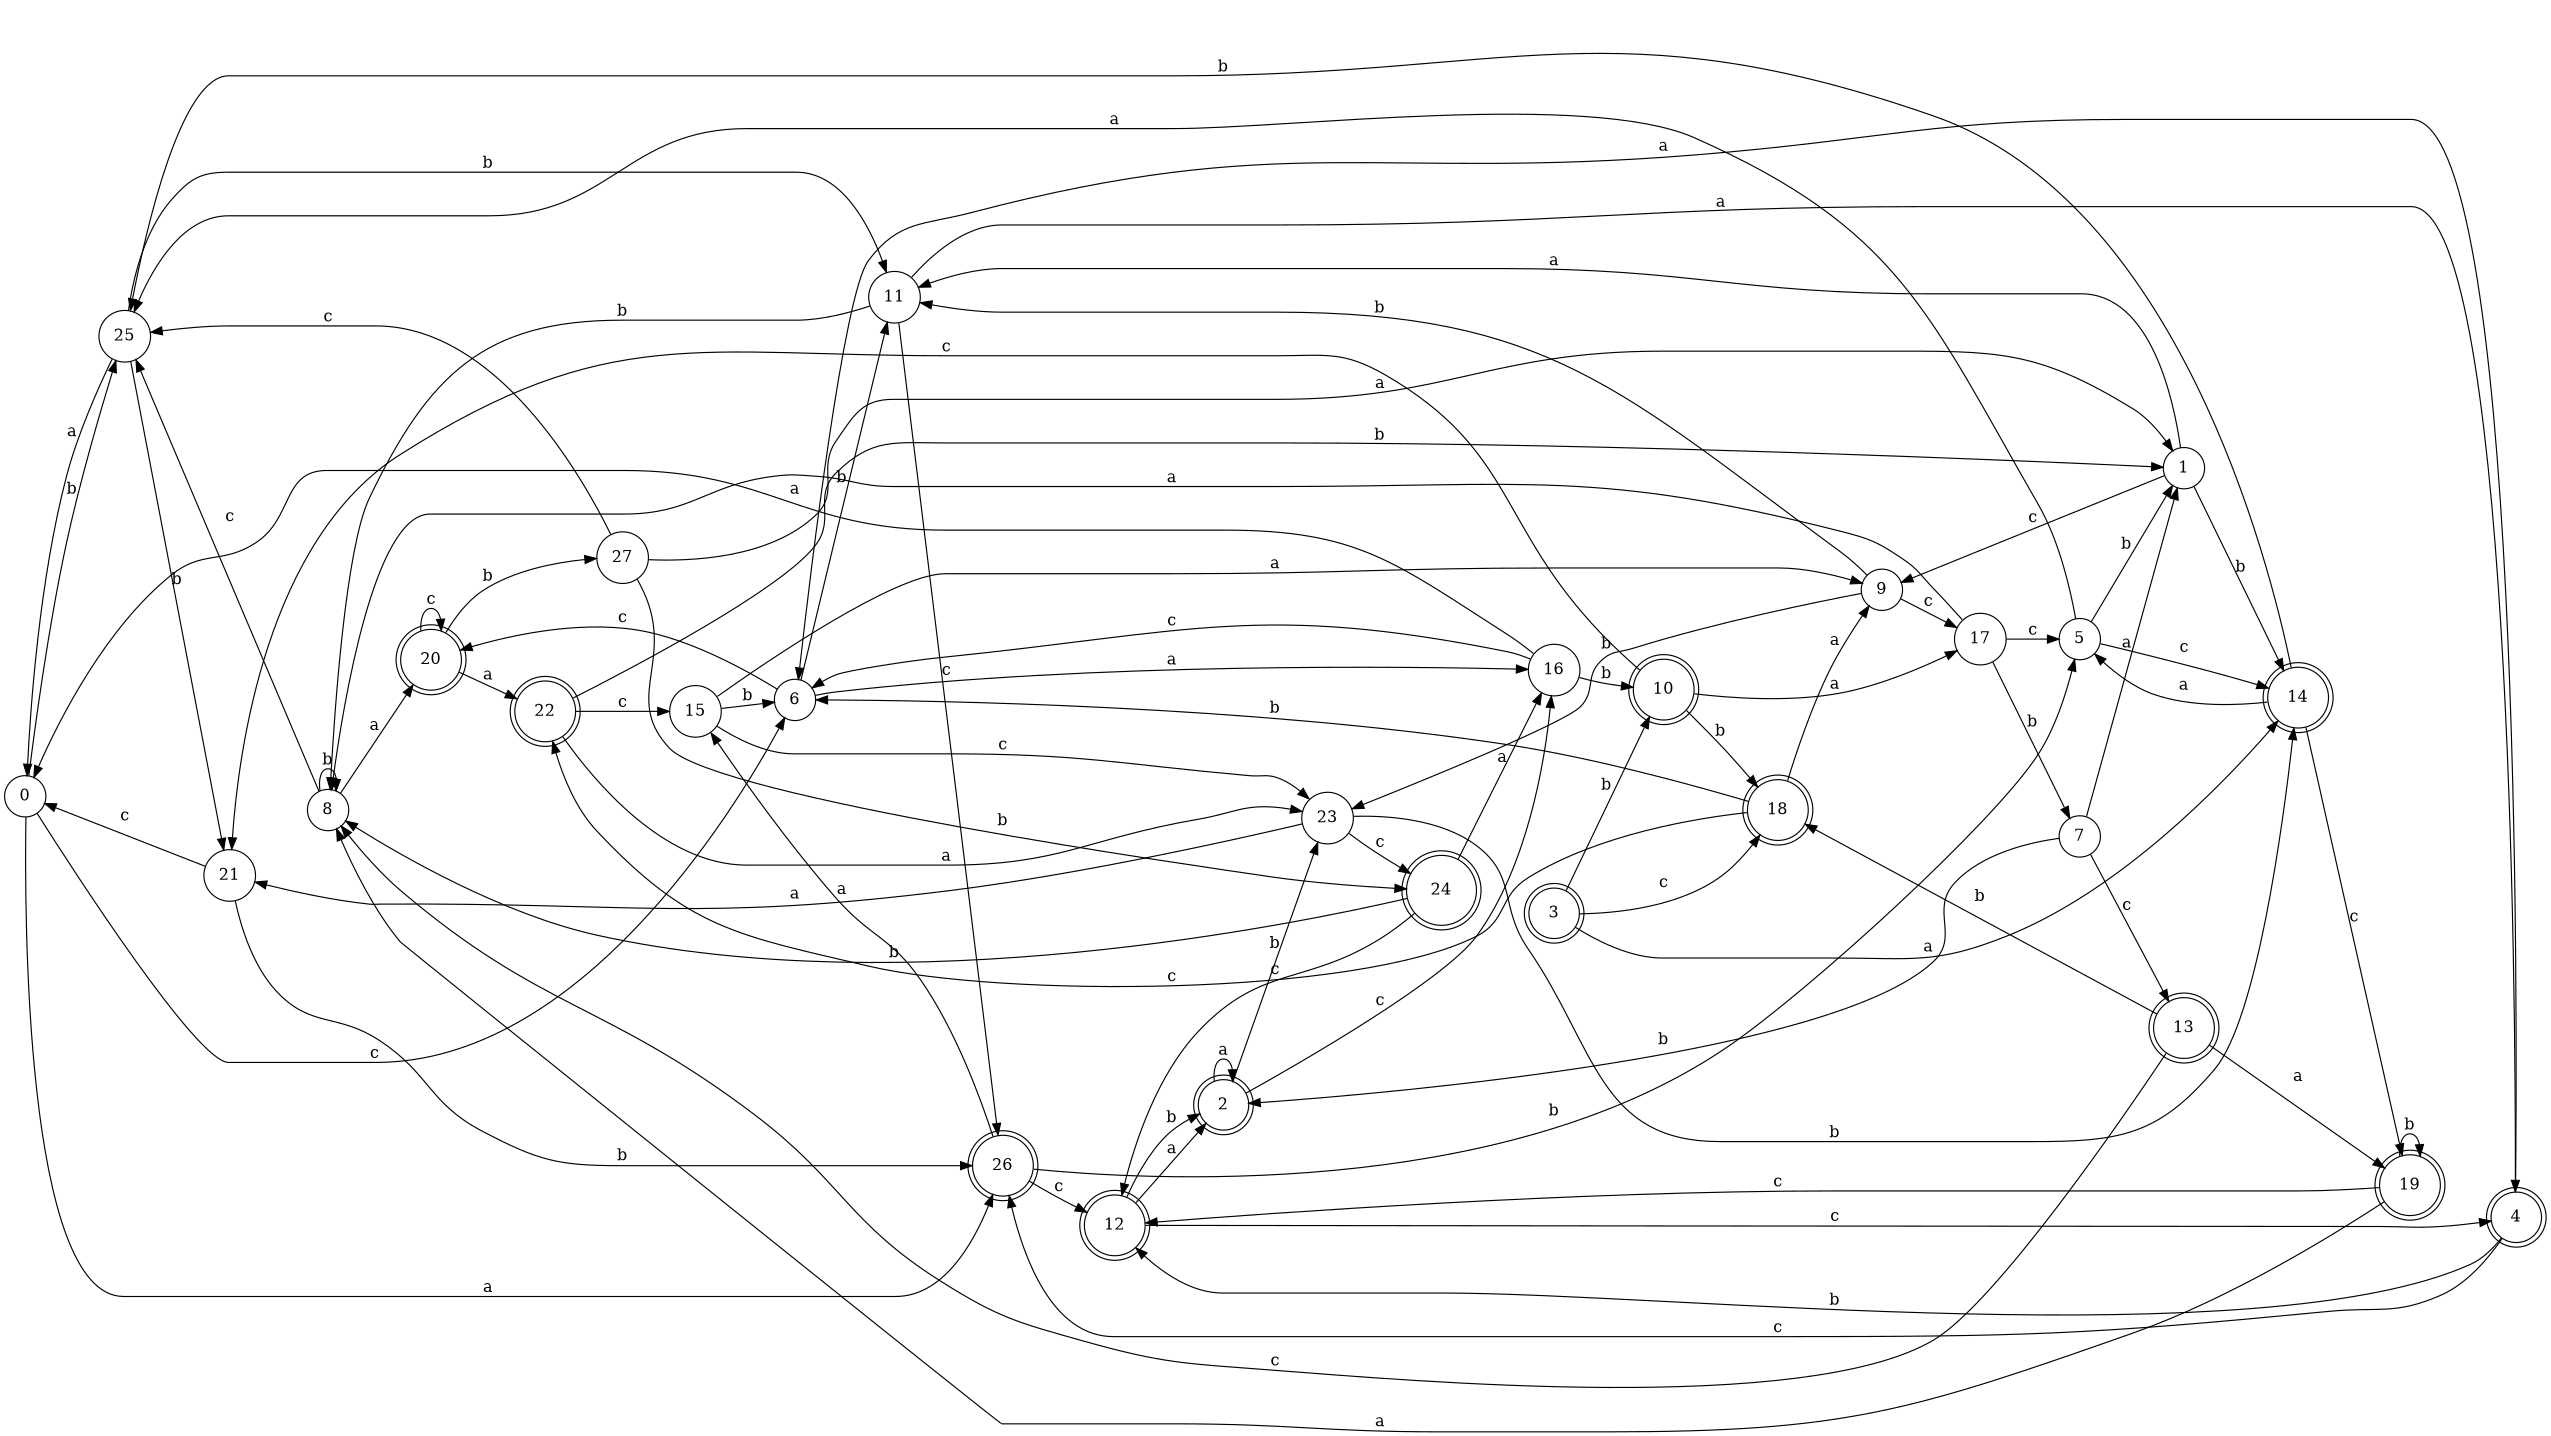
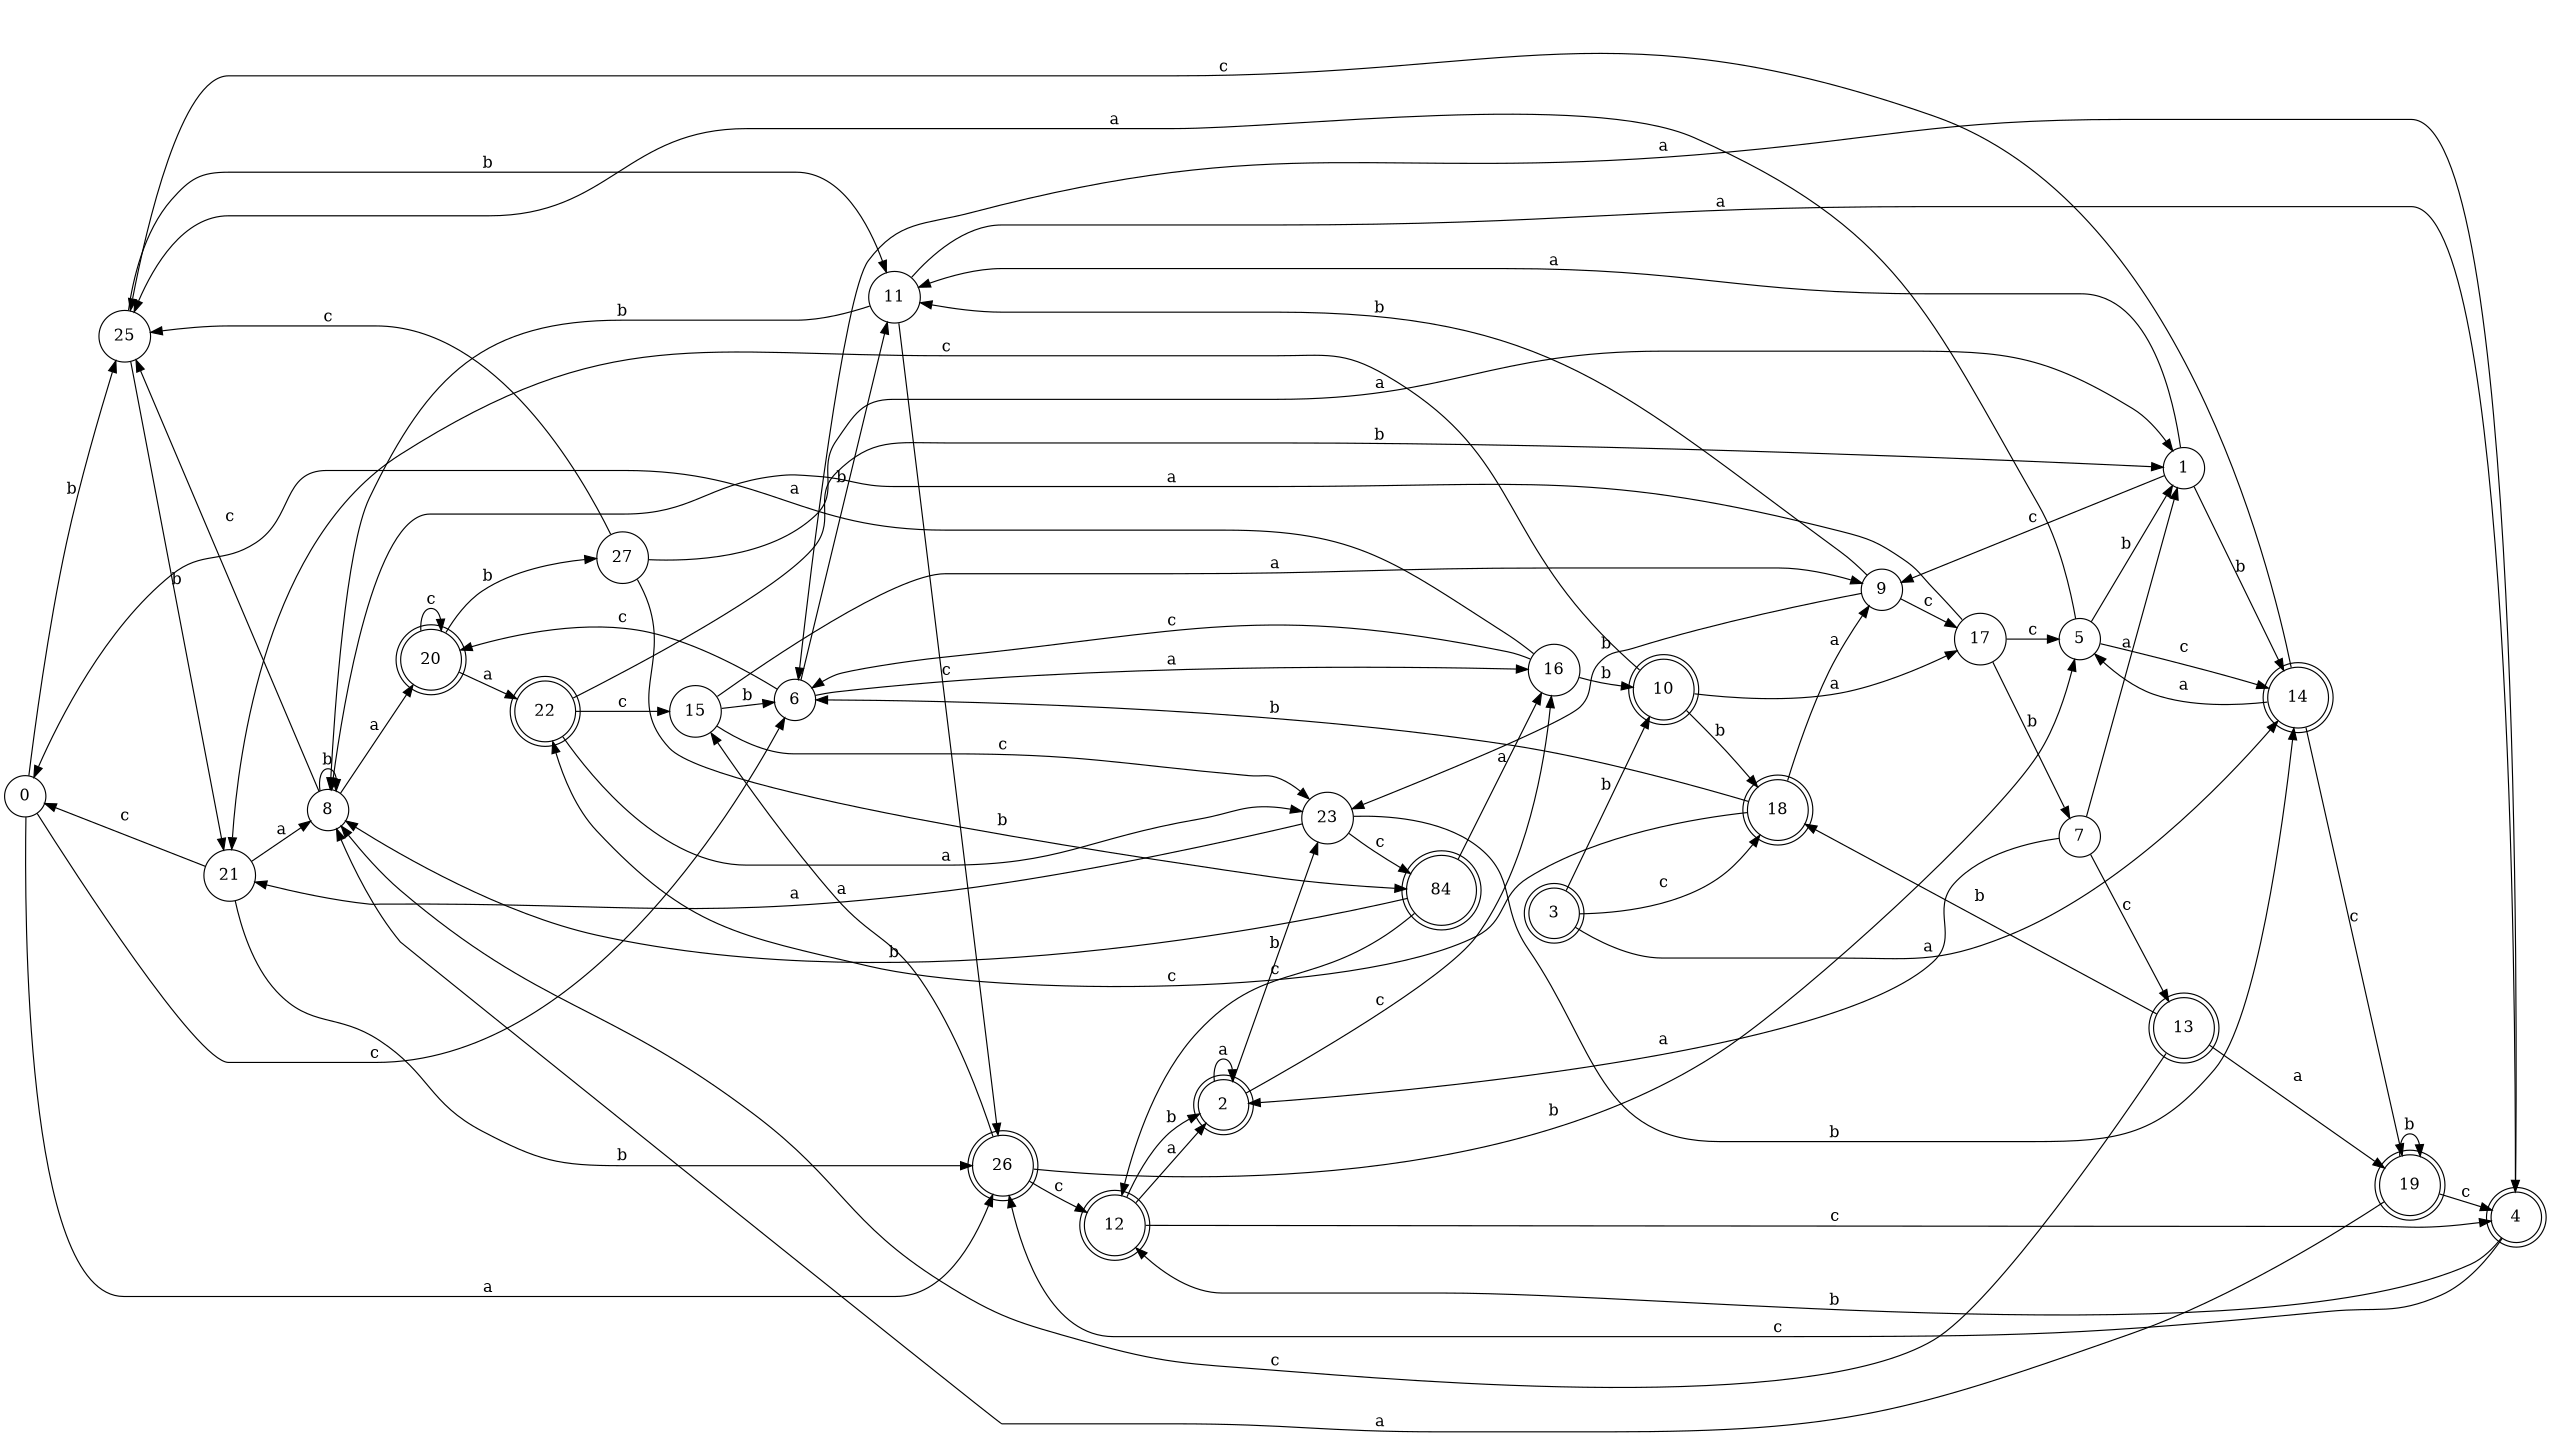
(1224, 67) -> (1224, 67)
(49, 557) -> none
none -> (276, 844)
(1441, 890) -> (1441, 890)
(1664, 1040) -> (1664, 1040)
(1768, 1192) -> (2460, 1200)
